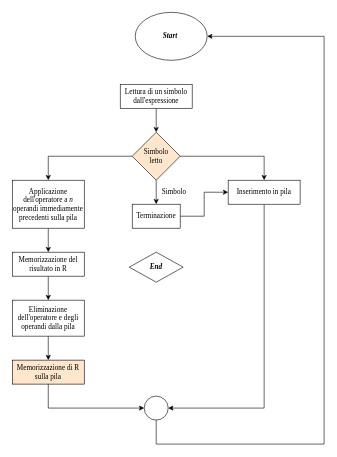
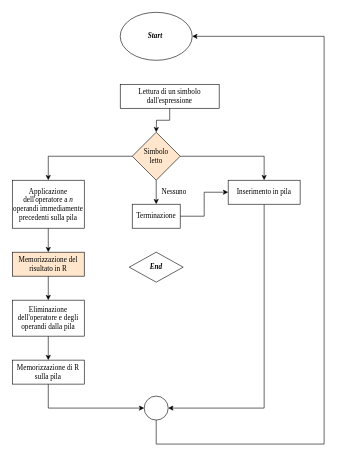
(171, 36) -> (156, 36)
(156, 96) -> (170, 96)
(174, 192) -> (174, 192)
(48, 264) -> (48, 264)
(48, 372) -> (48, 372)
